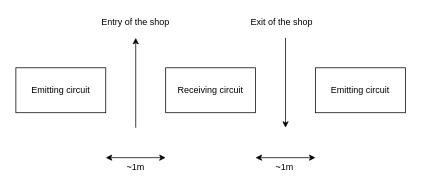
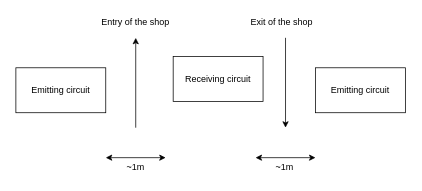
(210, 90) -> (218, 79)
